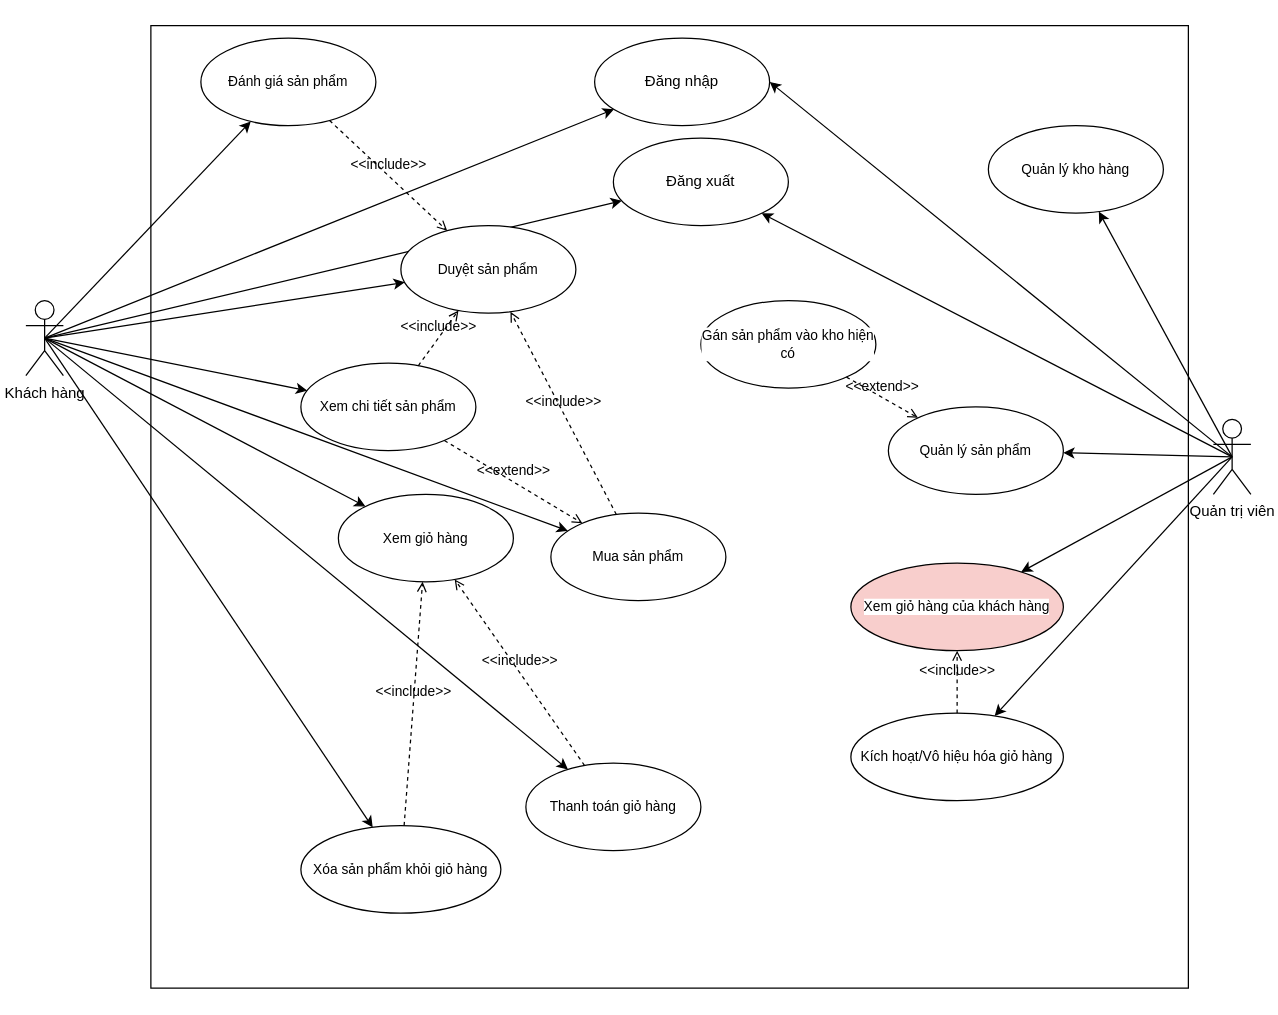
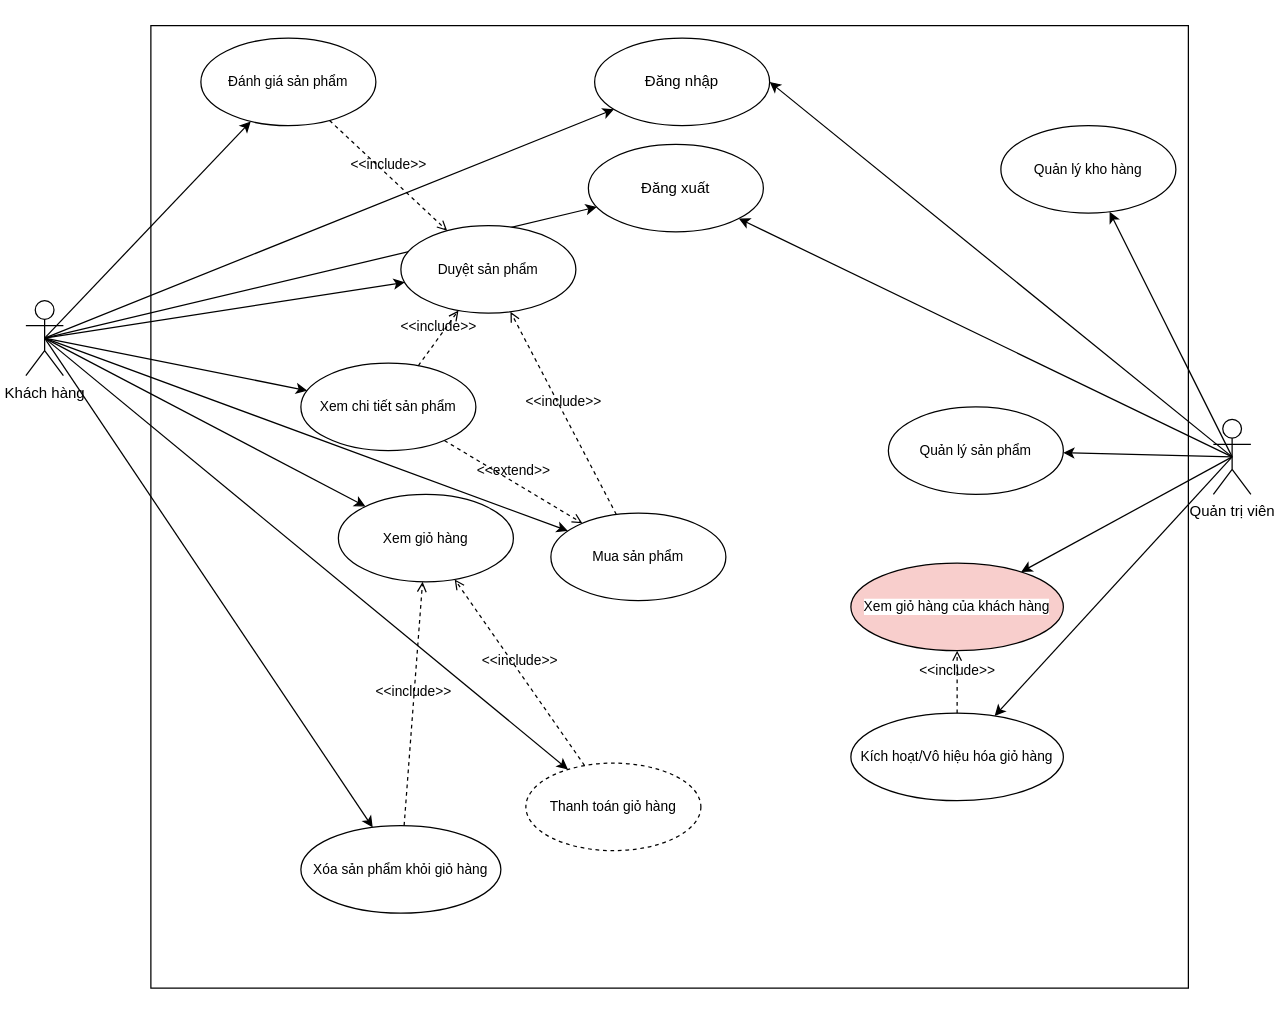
(1076, 169) -> (1088, 169)
(701, 182) -> (676, 188)
(788, 344) -> none
(880, 397) -> none
(613, 807) -> (613, 807)
